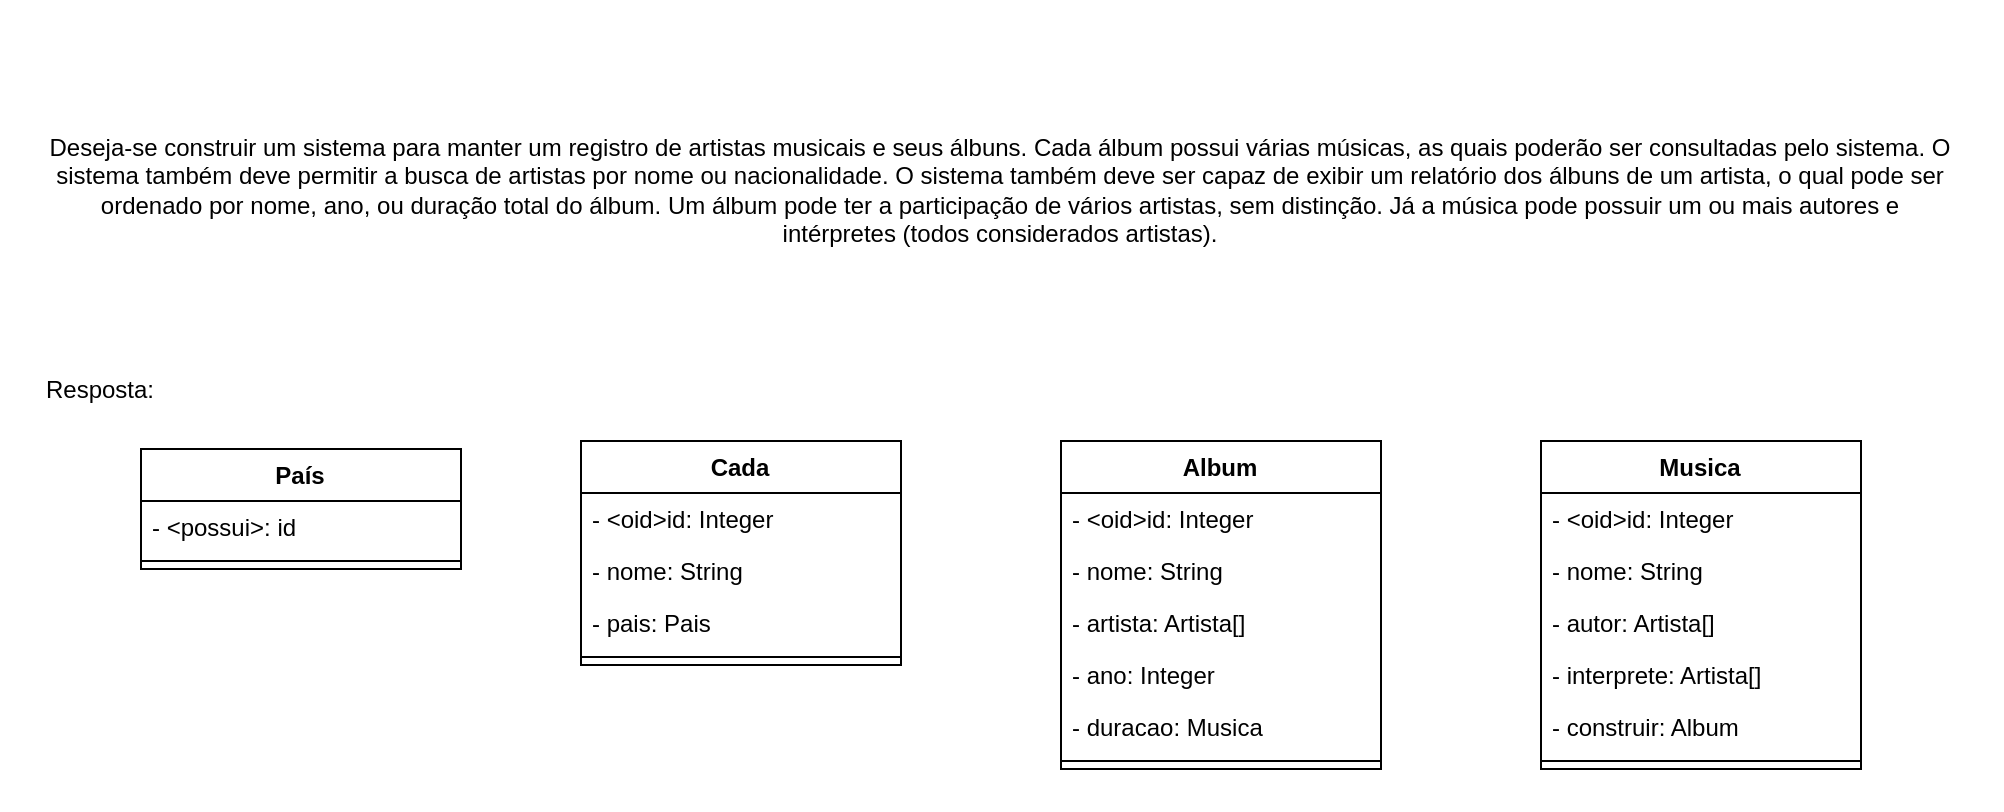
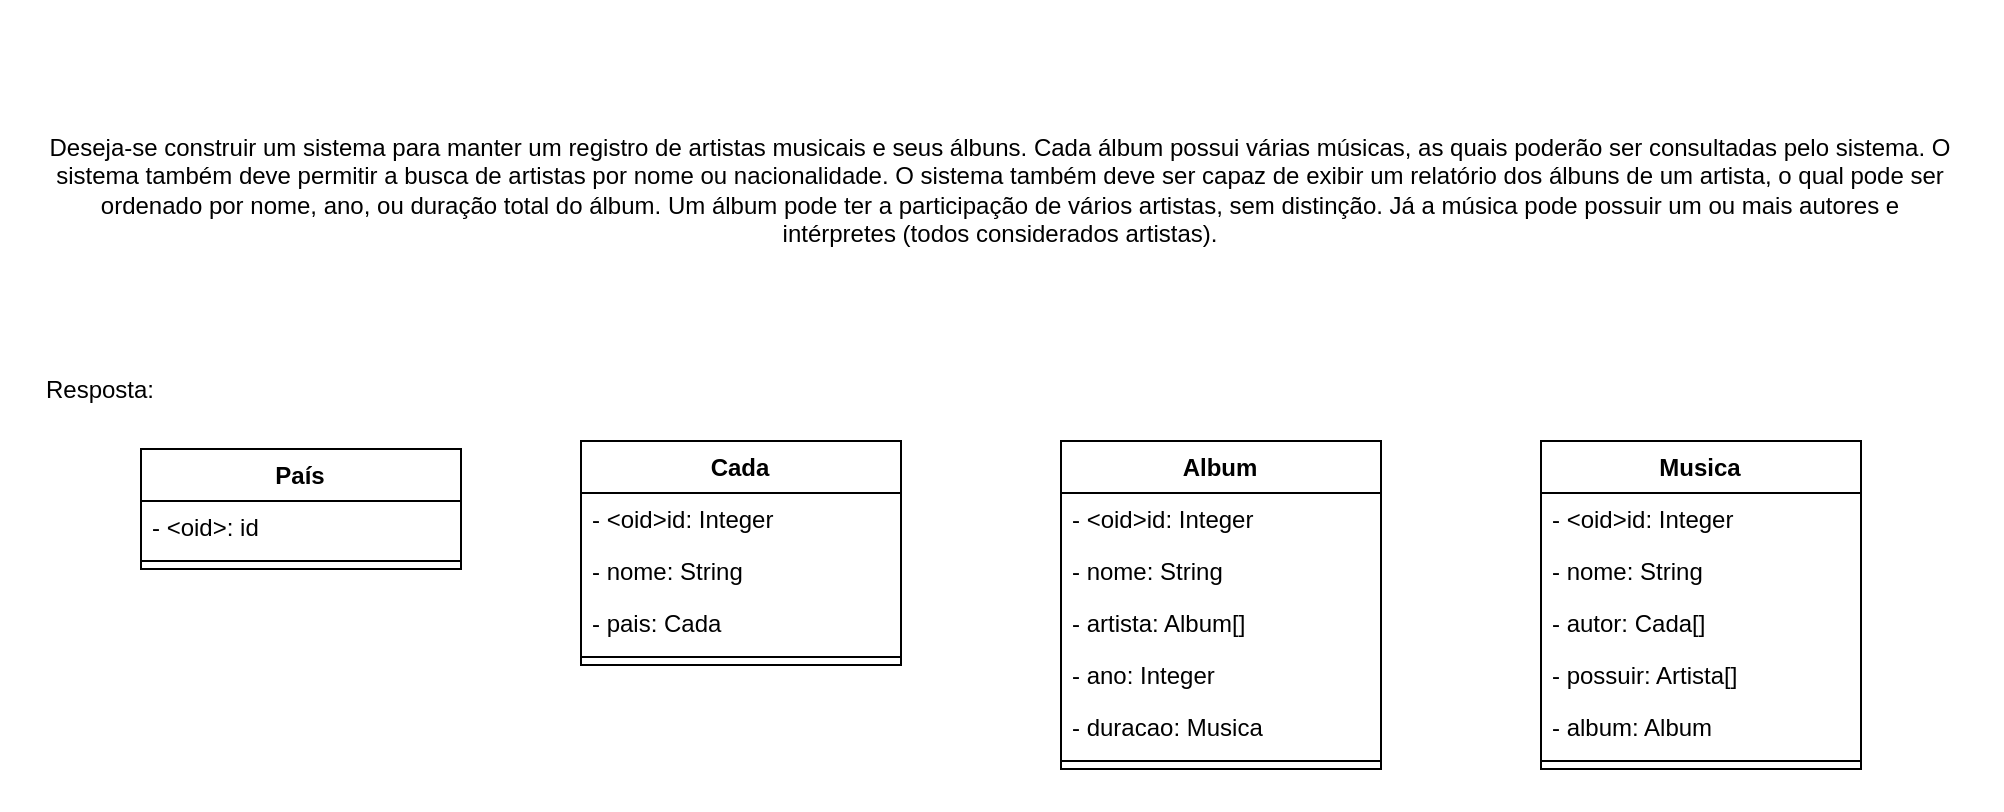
(231, 529) -> (211, 529)
(658, 625) -> (661, 625)
(1192, 625) -> (1178, 625)
(1661, 625) -> (1644, 625)
(1692, 677) -> (1672, 677)
(1658, 729) -> (1631, 729)
